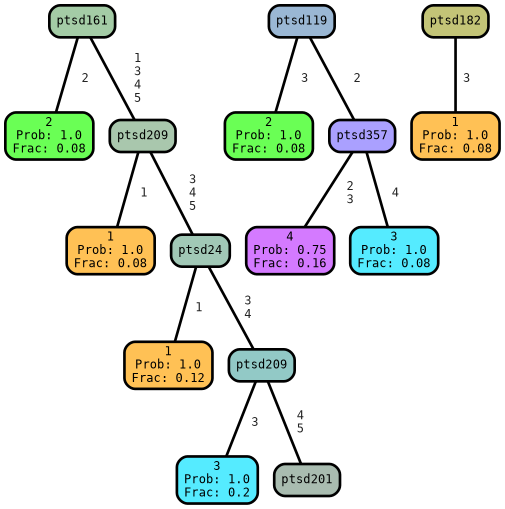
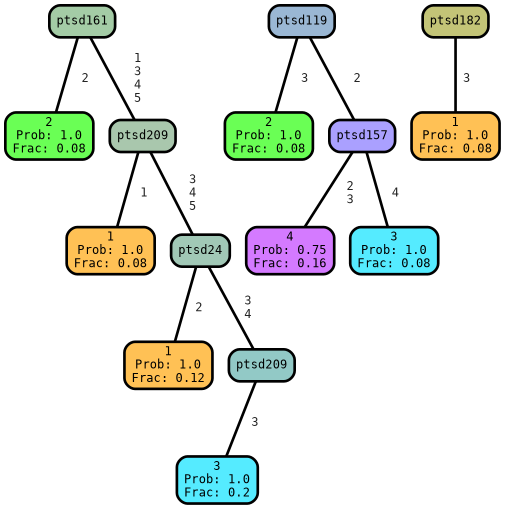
(362, 136) -> (362, 136)
(196, 308) -> (196, 308)
(307, 480) -> none
